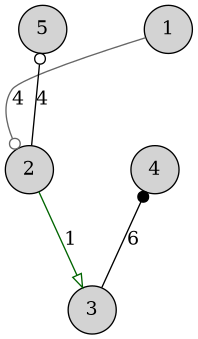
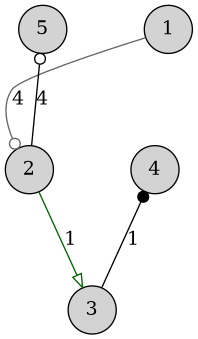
(134, 240) -> (134, 240)
